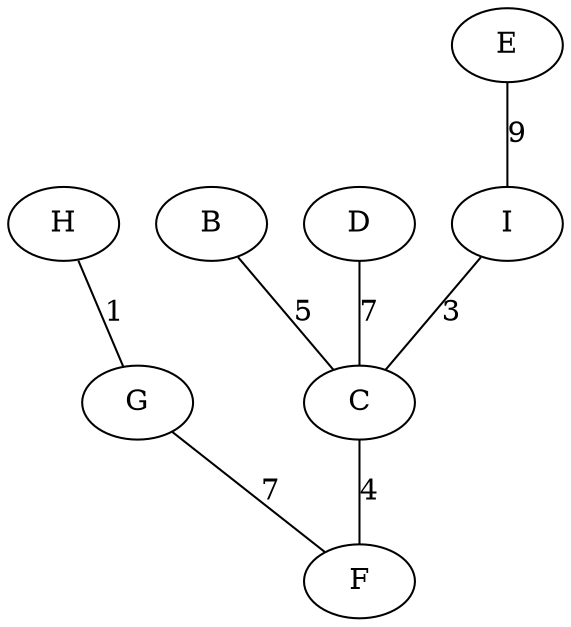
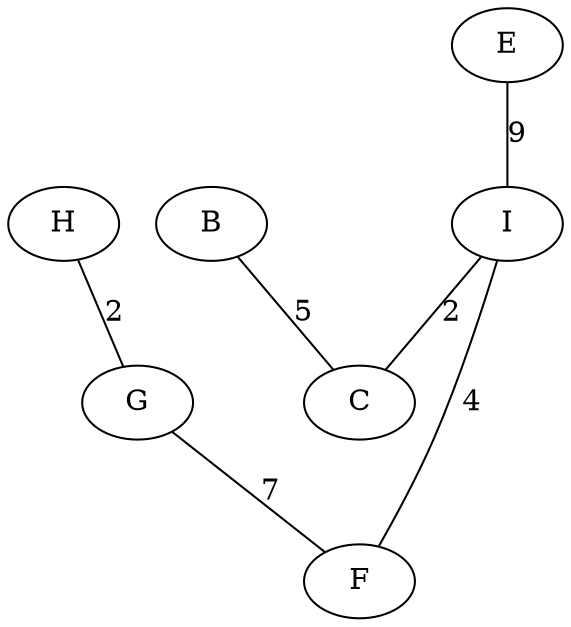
(359, 224) -> none
(115, 313) -> (115, 313)
(452, 313) -> (452, 313)
(359, 492) -> (447, 407)
